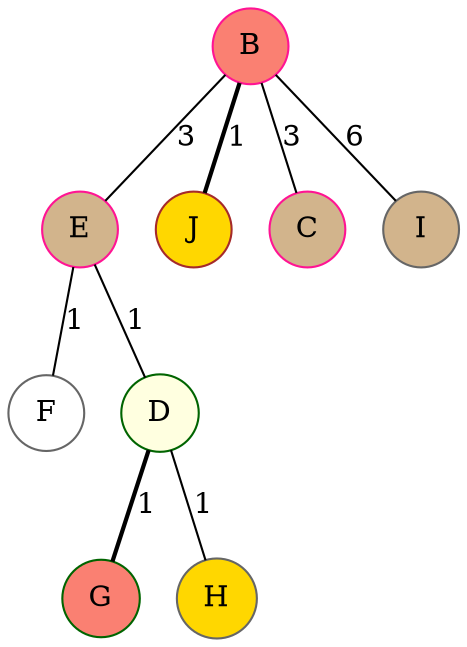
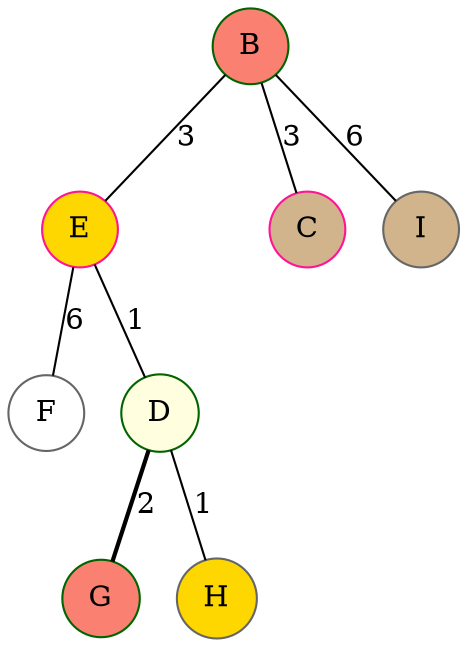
(251, 46) -> (251, 46)
(80, 230) -> (80, 230)
(194, 230) -> none
(76, 321) -> (76, 321)
(147, 505) -> (147, 505)
